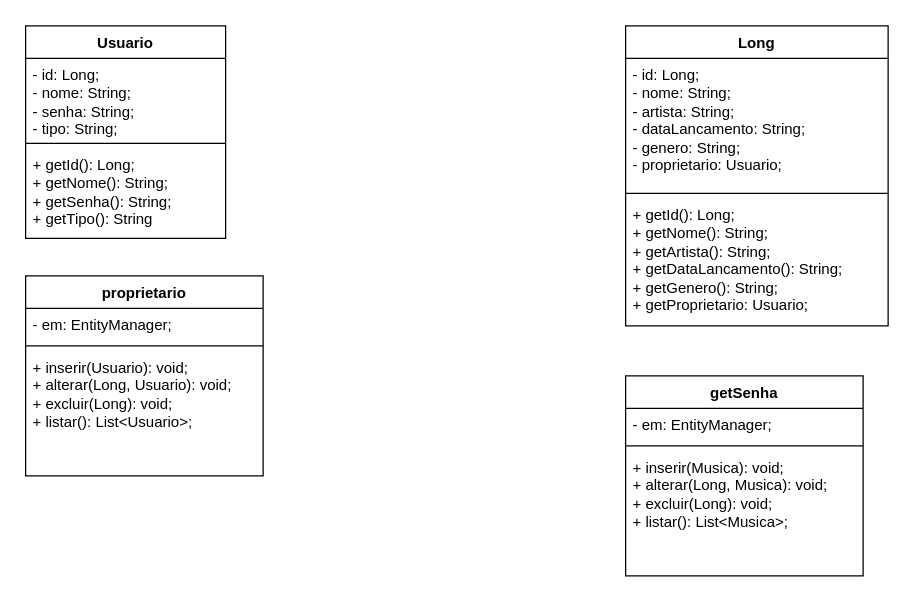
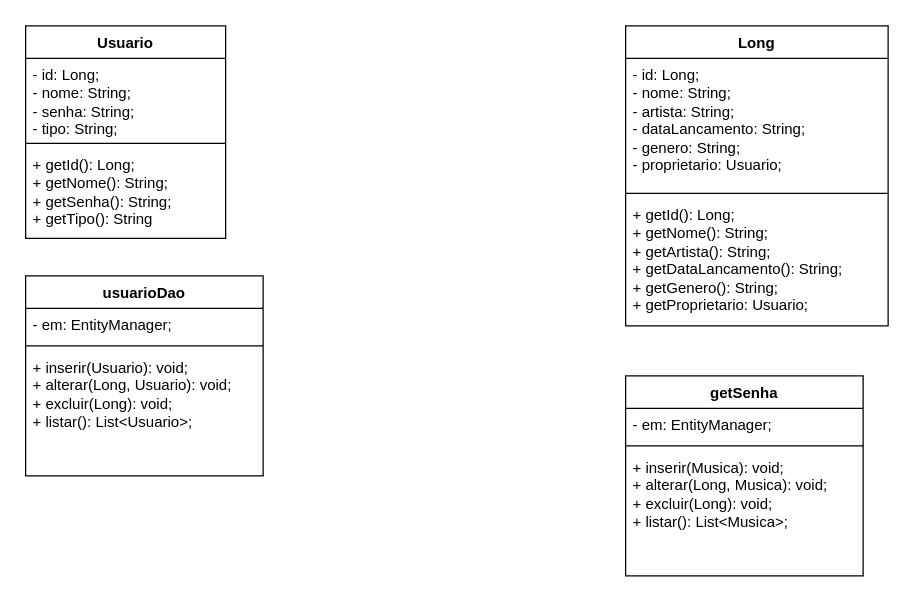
(144, 293) -> (144, 293)
